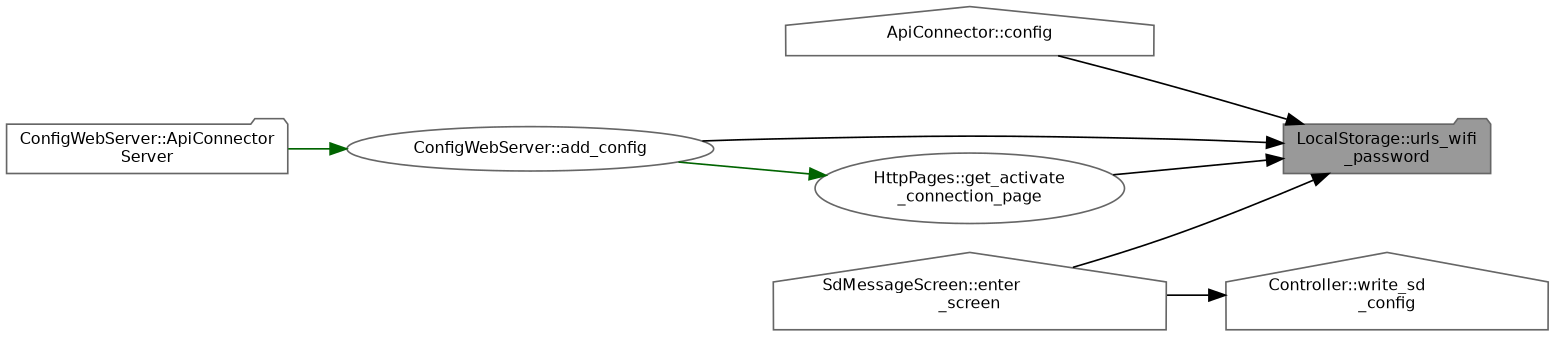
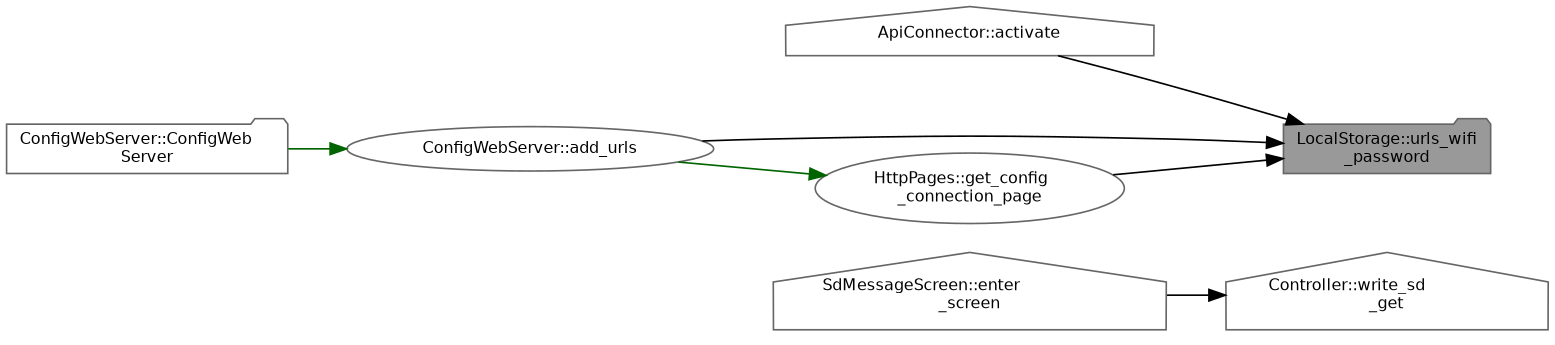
(970, 34) -> (970, 34)
(147, 149) -> (147, 149)
(530, 149) -> (530, 149)
(970, 188) -> (970, 188)
(1194, 228) -> none
(1387, 295) -> (1387, 295)
